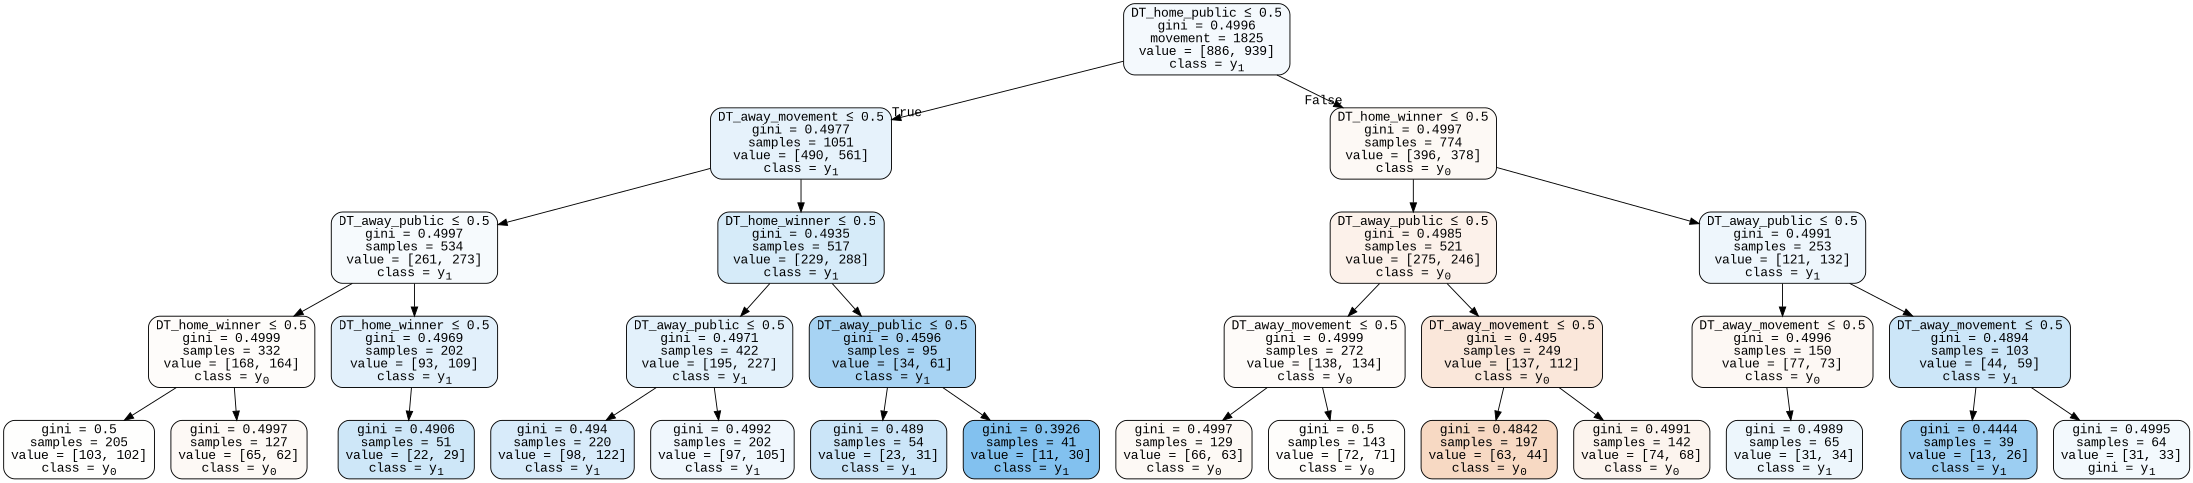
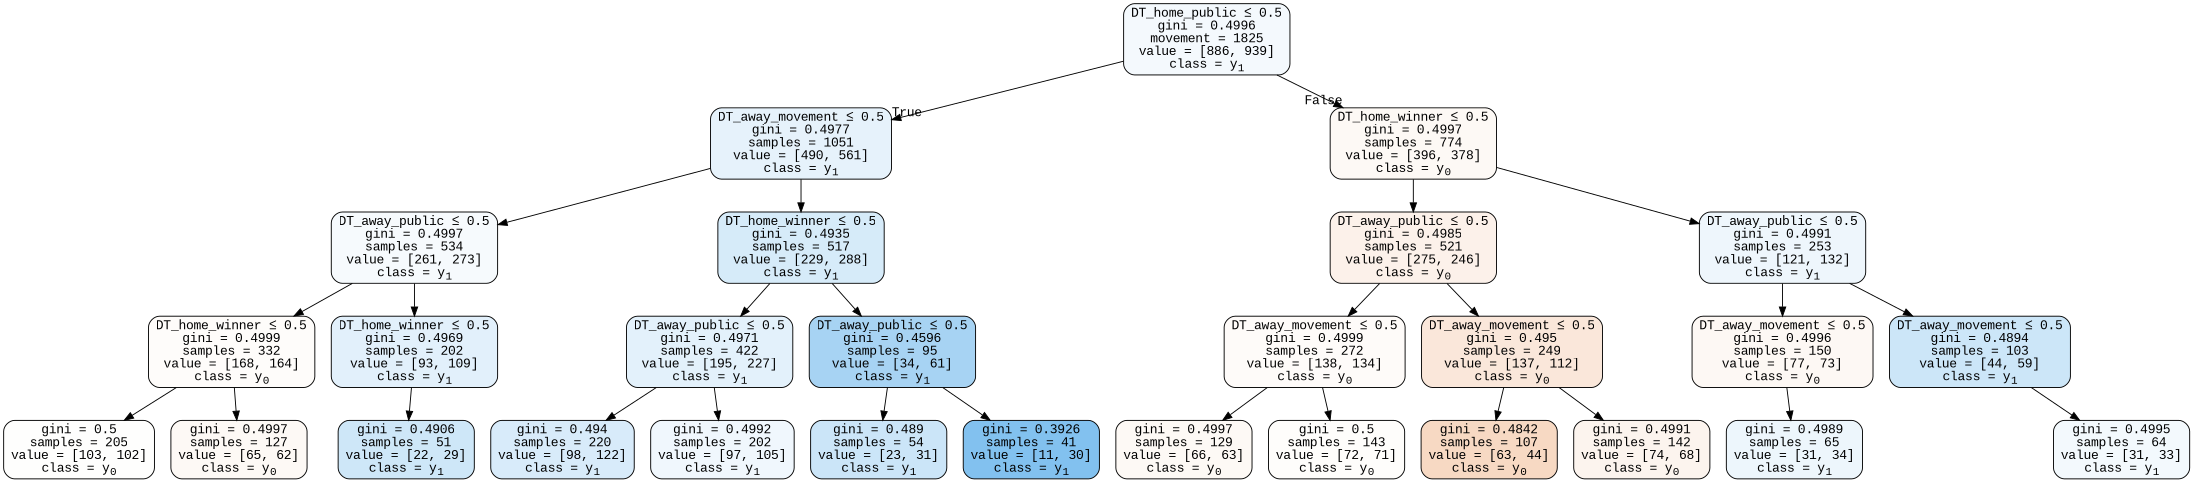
(1489, 442) -> (1489, 442)
(1969, 450) -> none
(2118, 468) -> (2118, 468)
